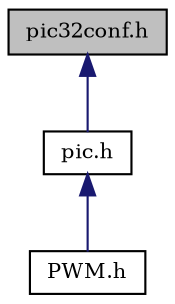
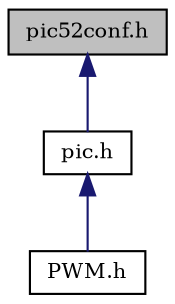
(88, 32) -> (88, 32)
